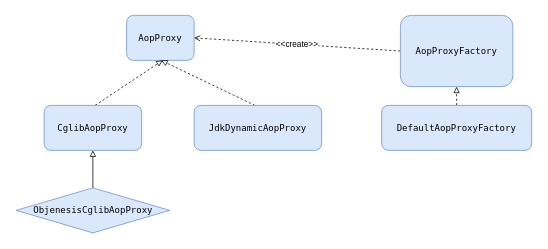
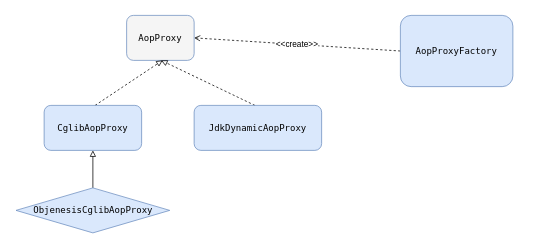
(160, 38) -> (160, 38)
(456, 99) -> none
(456, 128) -> none
